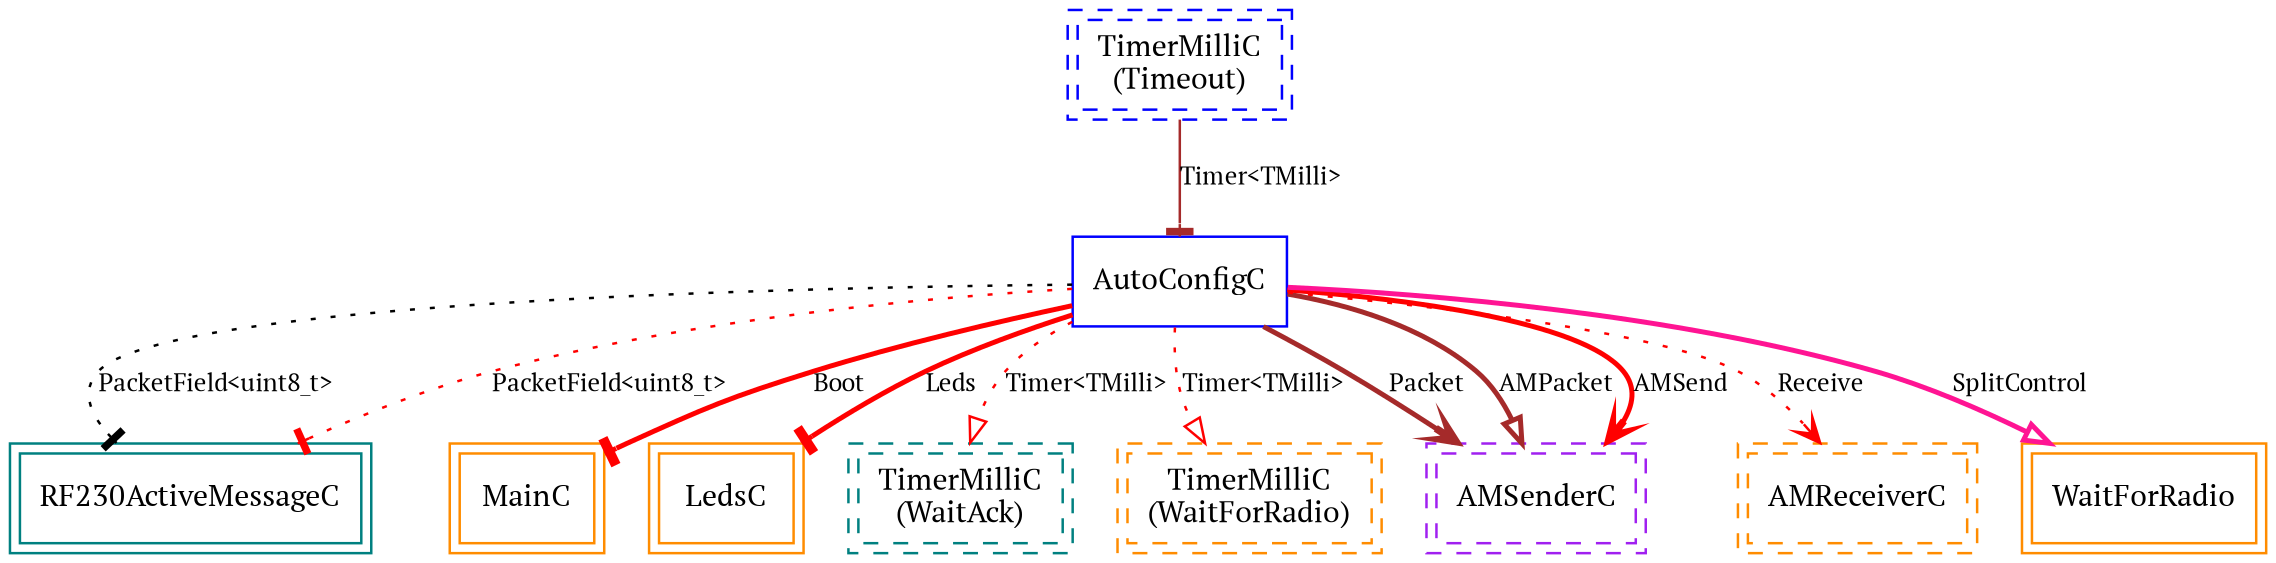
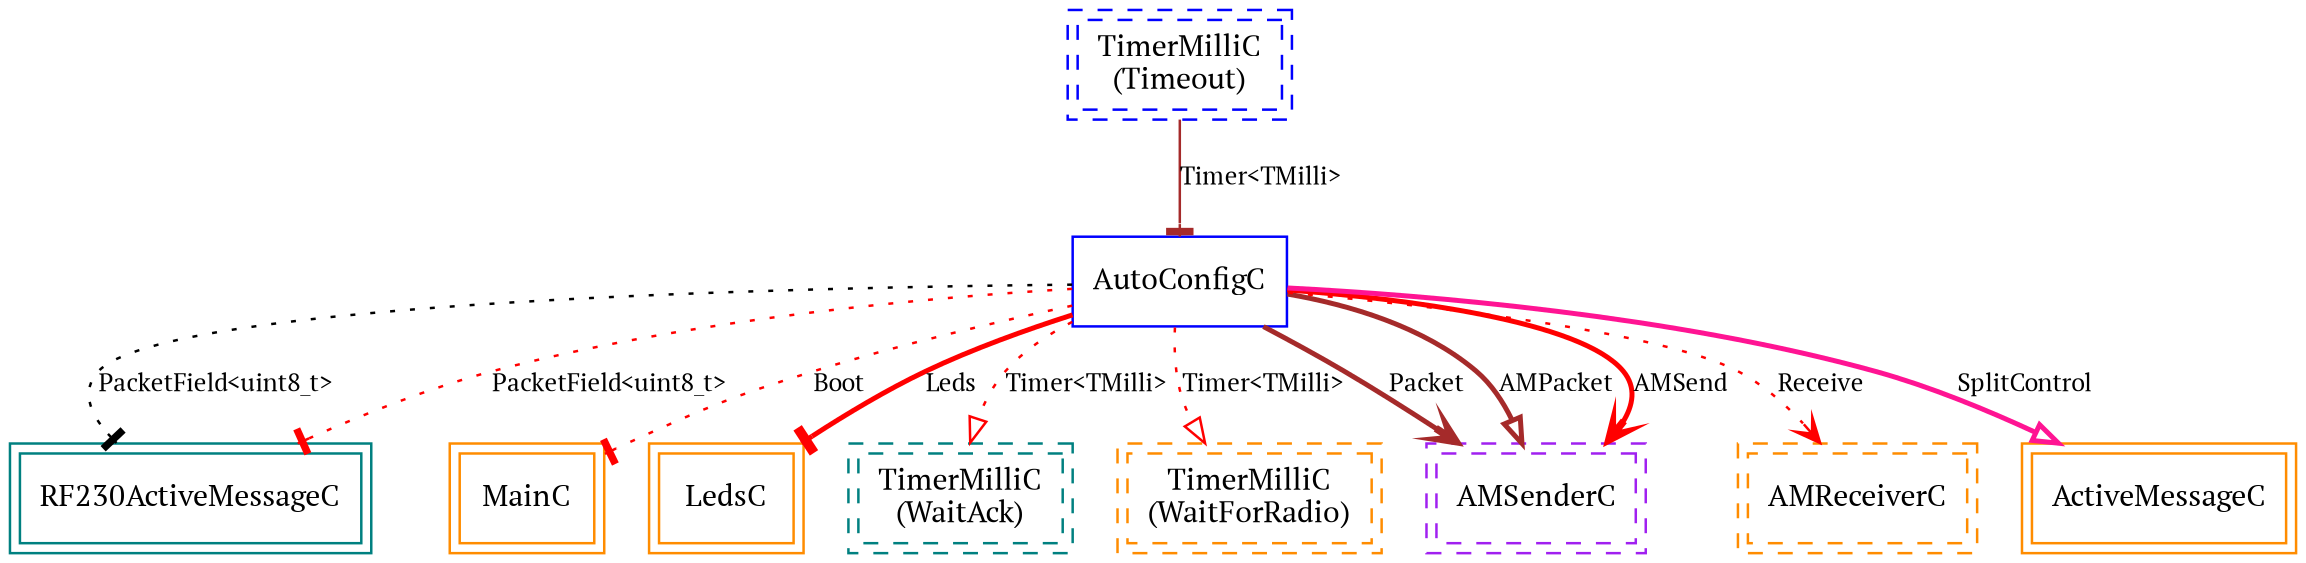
(840, 363) -> (840, 363)
(2144, 498) -> (2159, 498)
